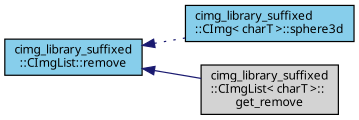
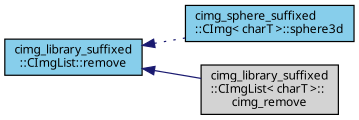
(270, 23) -> (270, 23)
(270, 90) -> (270, 90)
